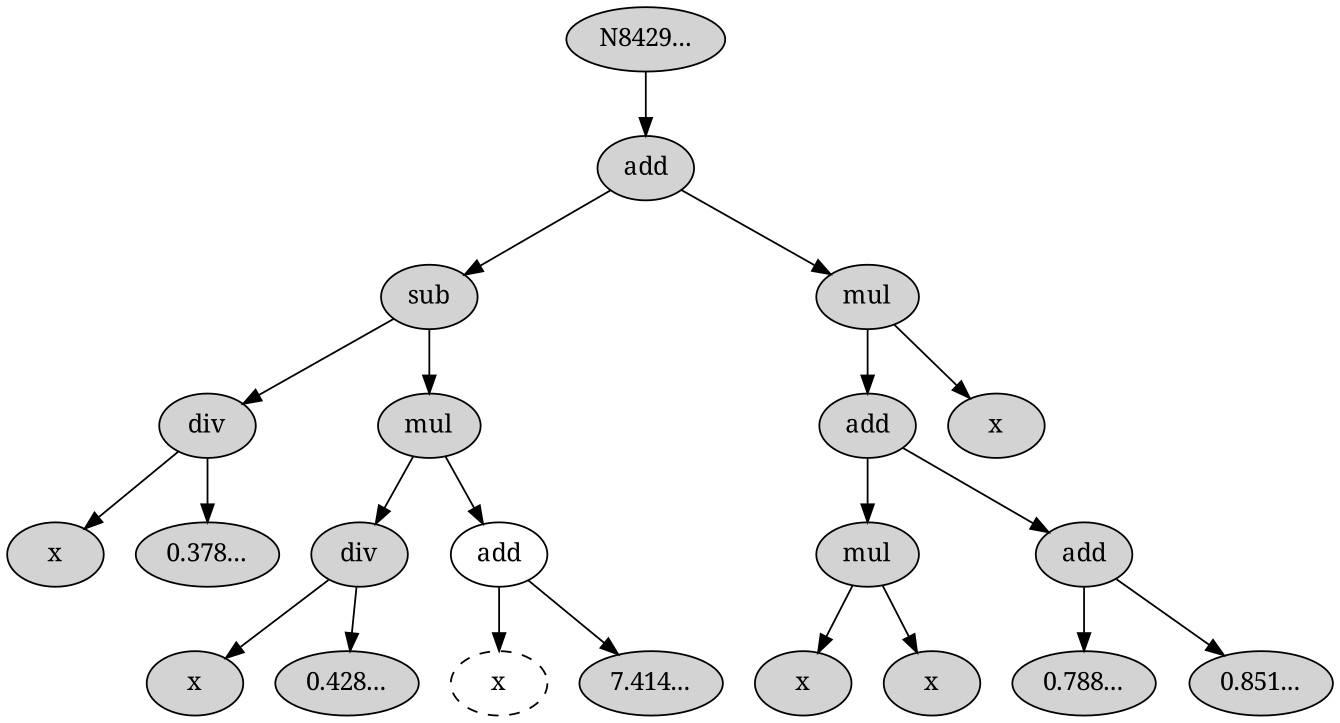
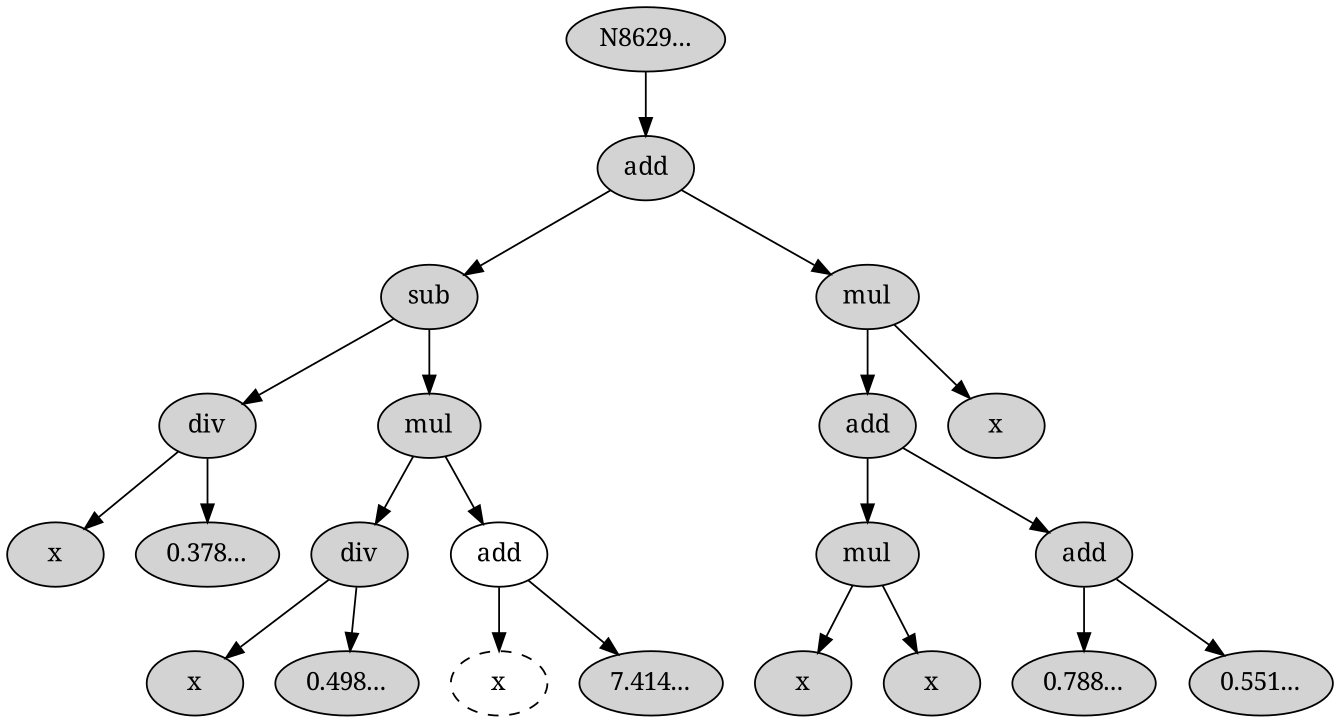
(646, 39) -> (646, 39)
(347, 683) -> (347, 683)
(1261, 683) -> (1261, 683)
